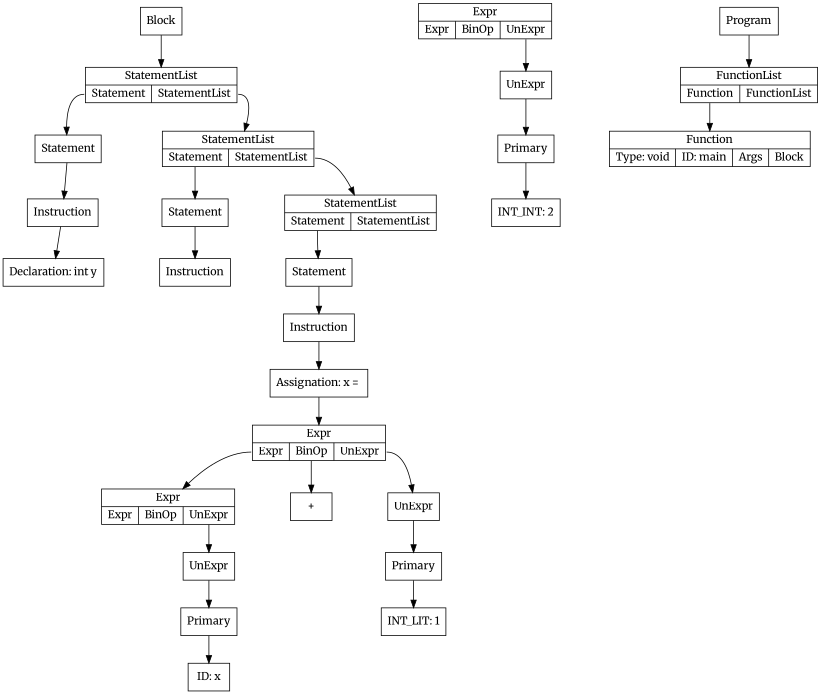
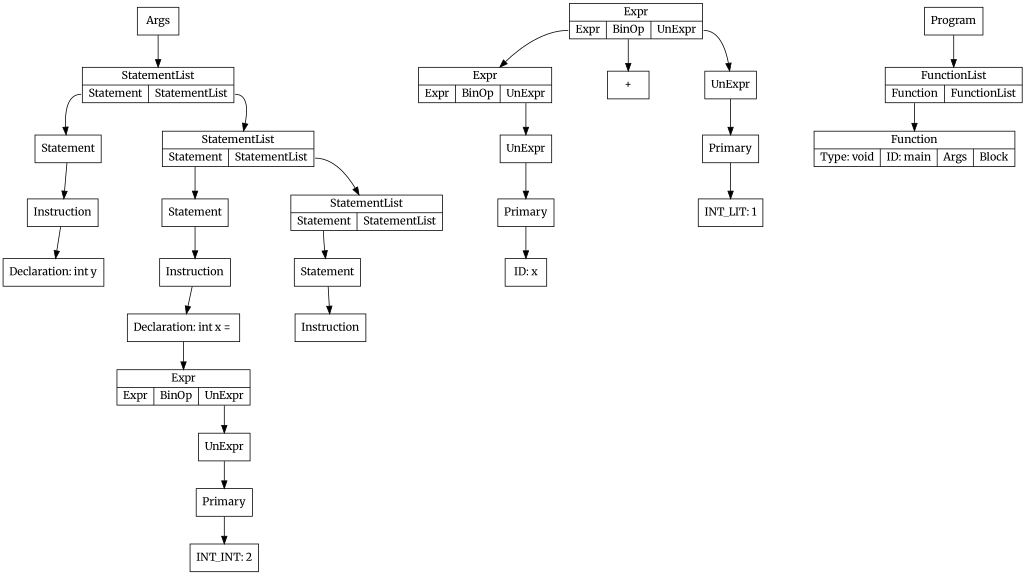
(161, 21) -> (158, 21)
none -> (184, 328)
(319, 383) -> none
